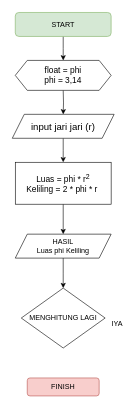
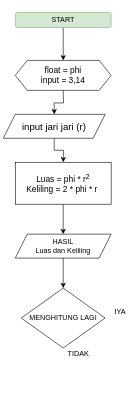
(63, 24) -> (63, 20)
(63, 75) -> (63, 75)
(63, 126) -> (54, 126)
(63, 246) -> (63, 246)
(117, 324) -> (120, 312)
none -> (78, 354)
(63, 387) -> none
